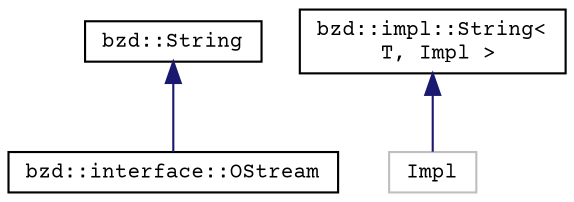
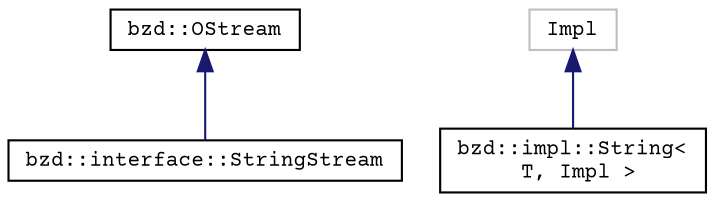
(173, 41) -> (205, 30)
(433, 123) -> (573, 100)
(173, 172) -> (205, 161)
